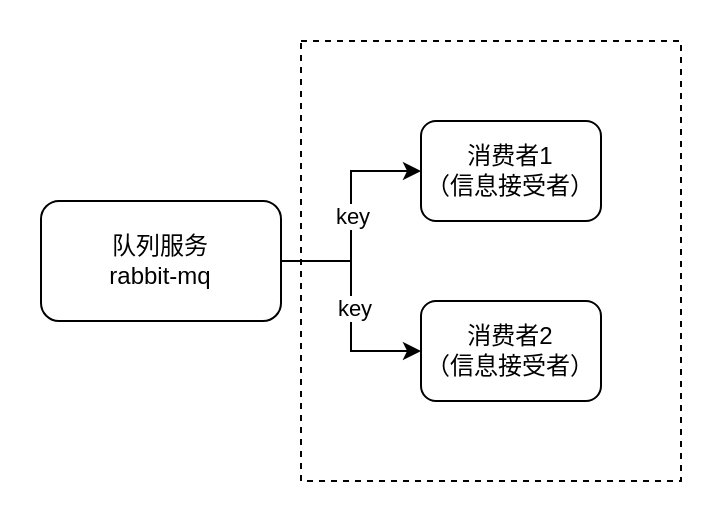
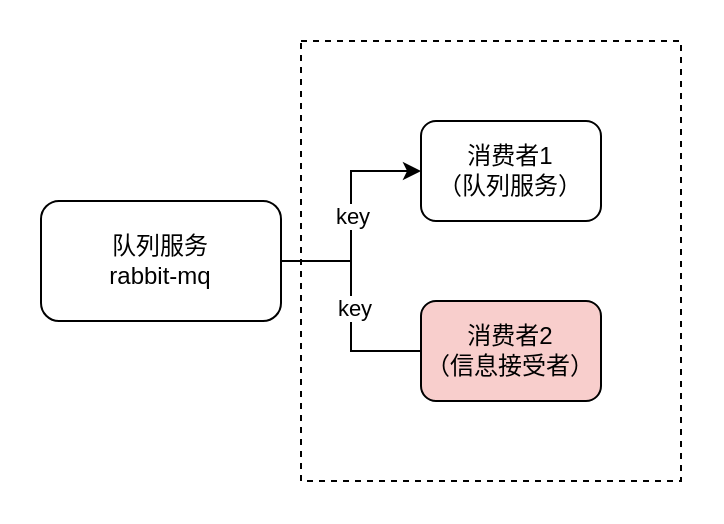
(511, 171) -> (511, 171)
(406, 351) -> (411, 351)
(511, 351) -> (511, 351)
